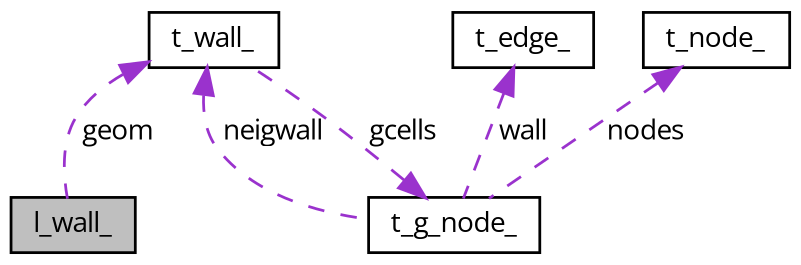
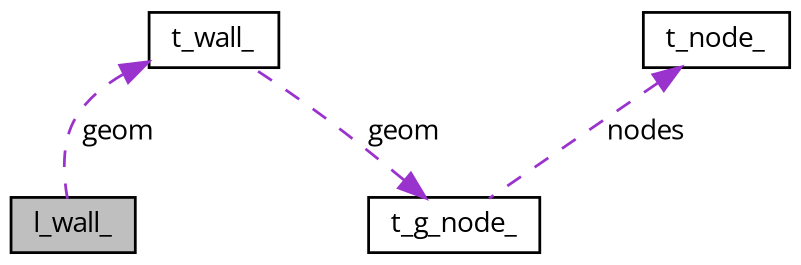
(523, 40) -> none
(400, 133) -> (400, 133)
(260, 185) -> none
